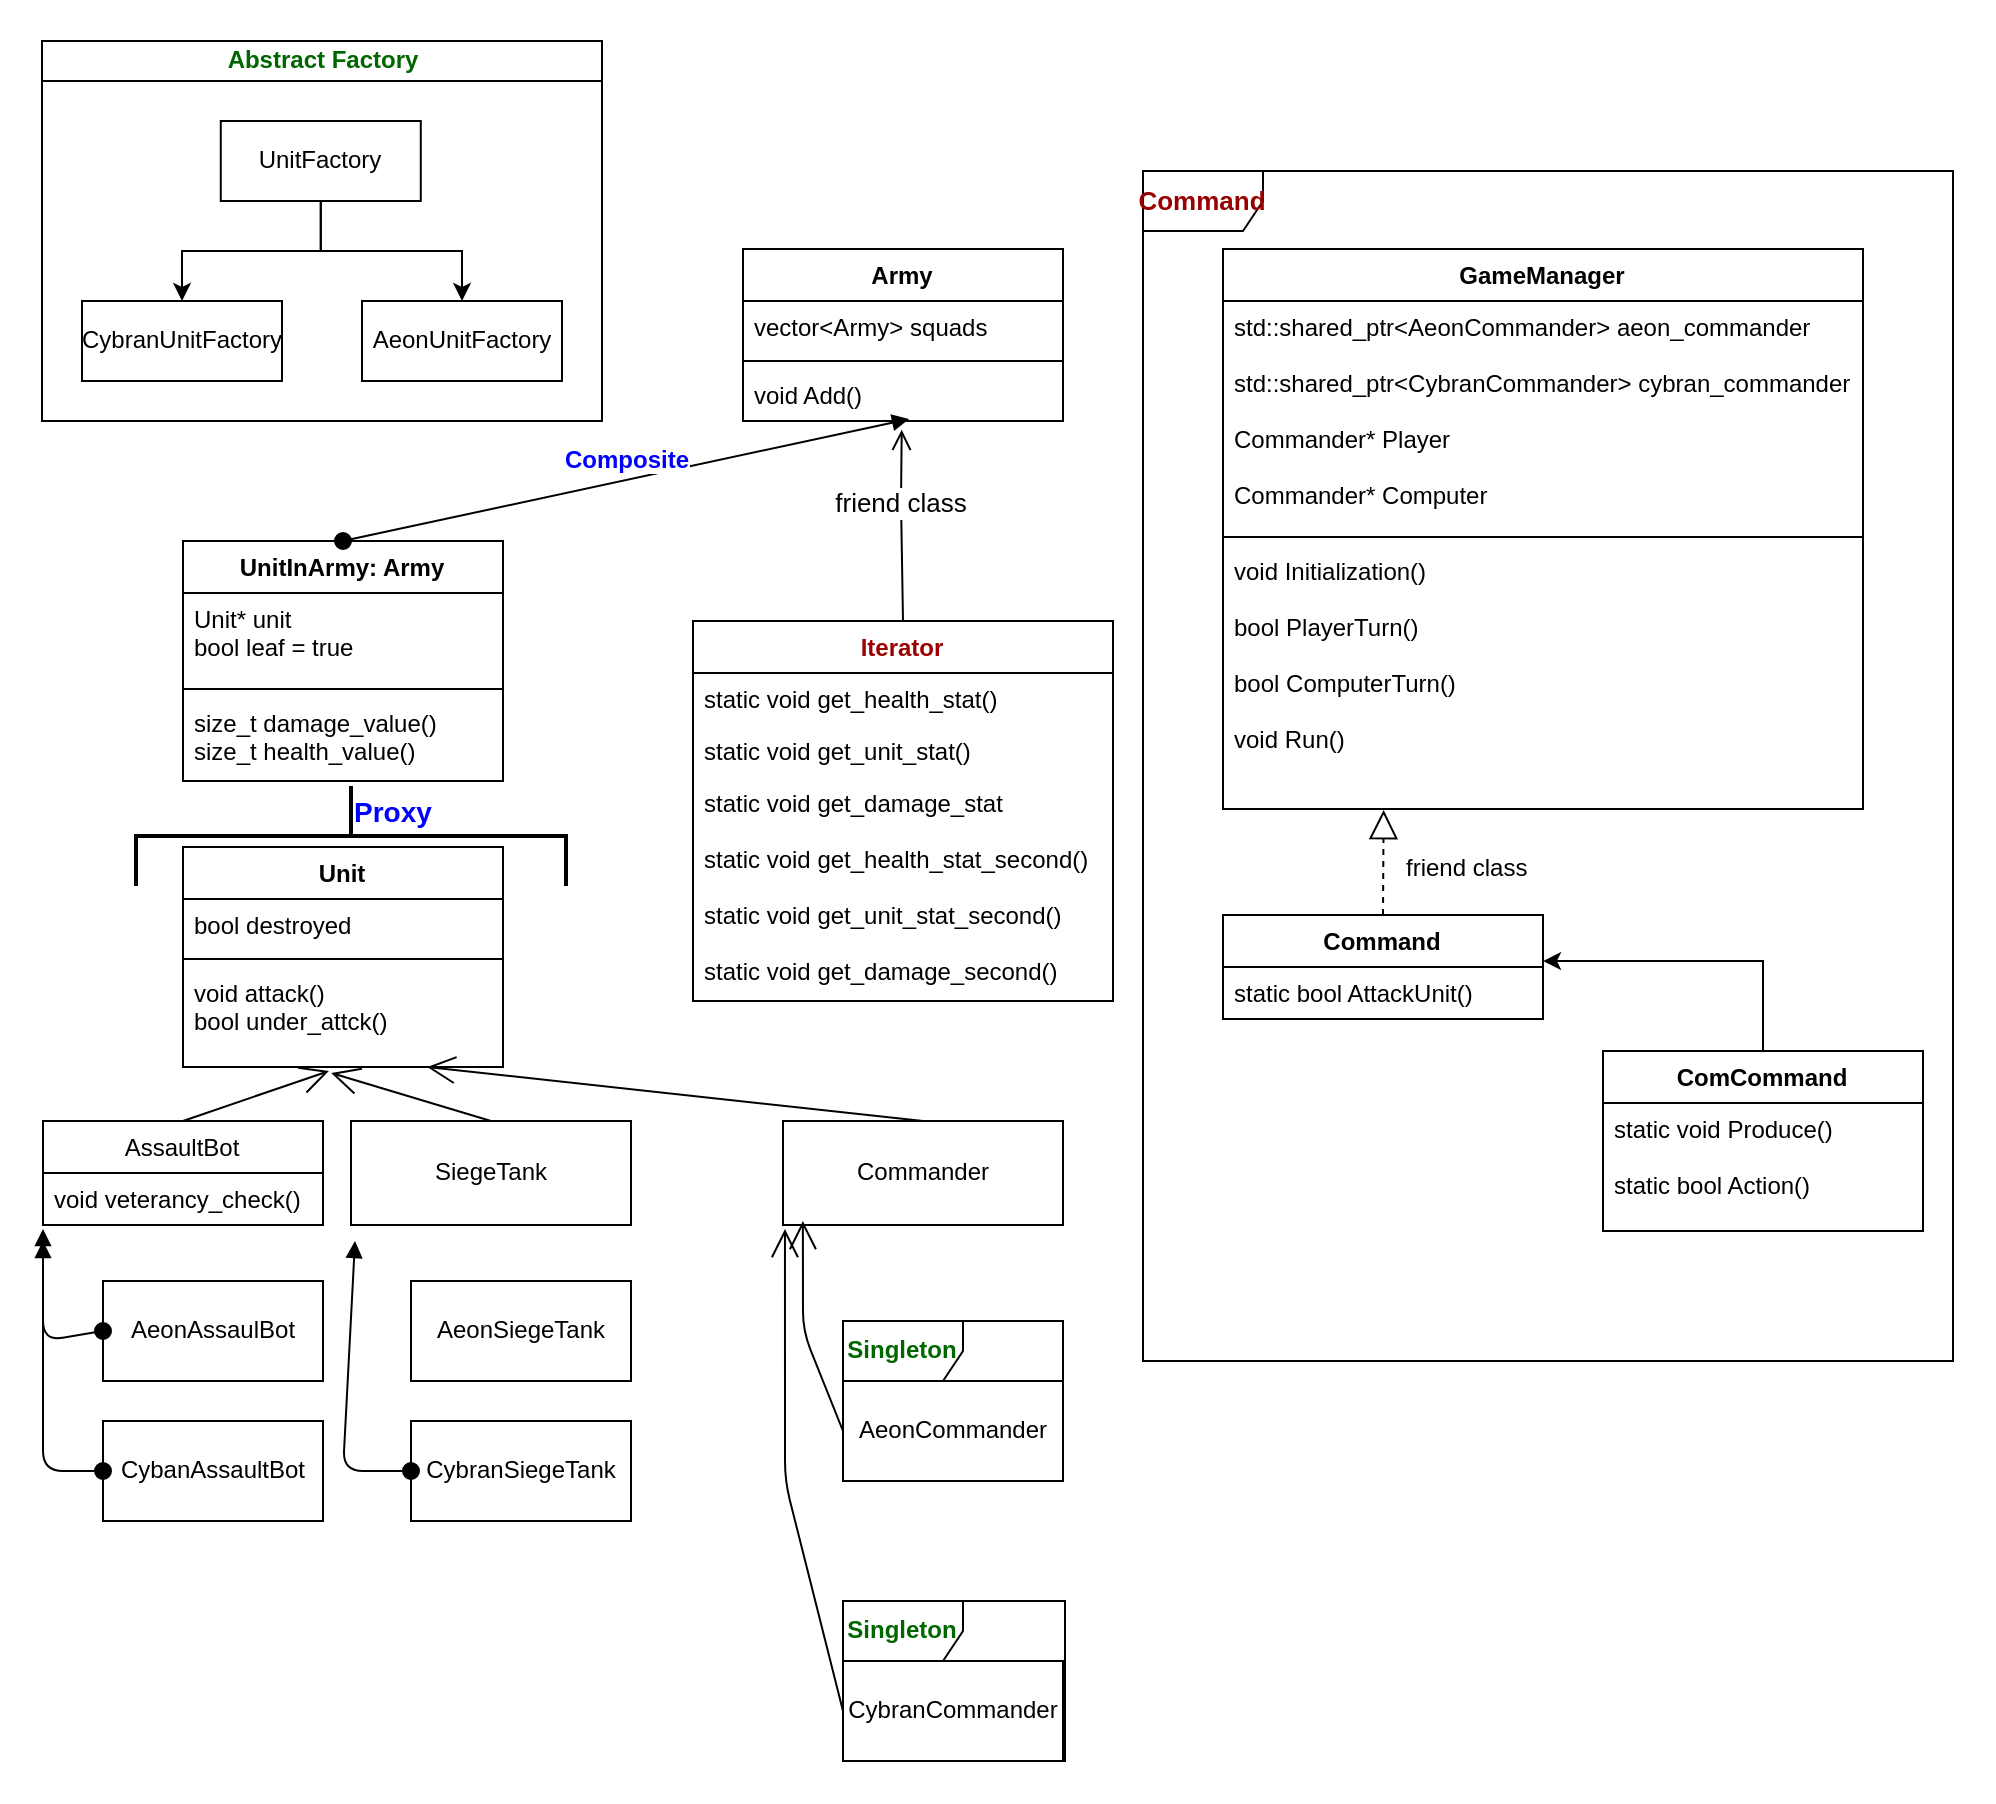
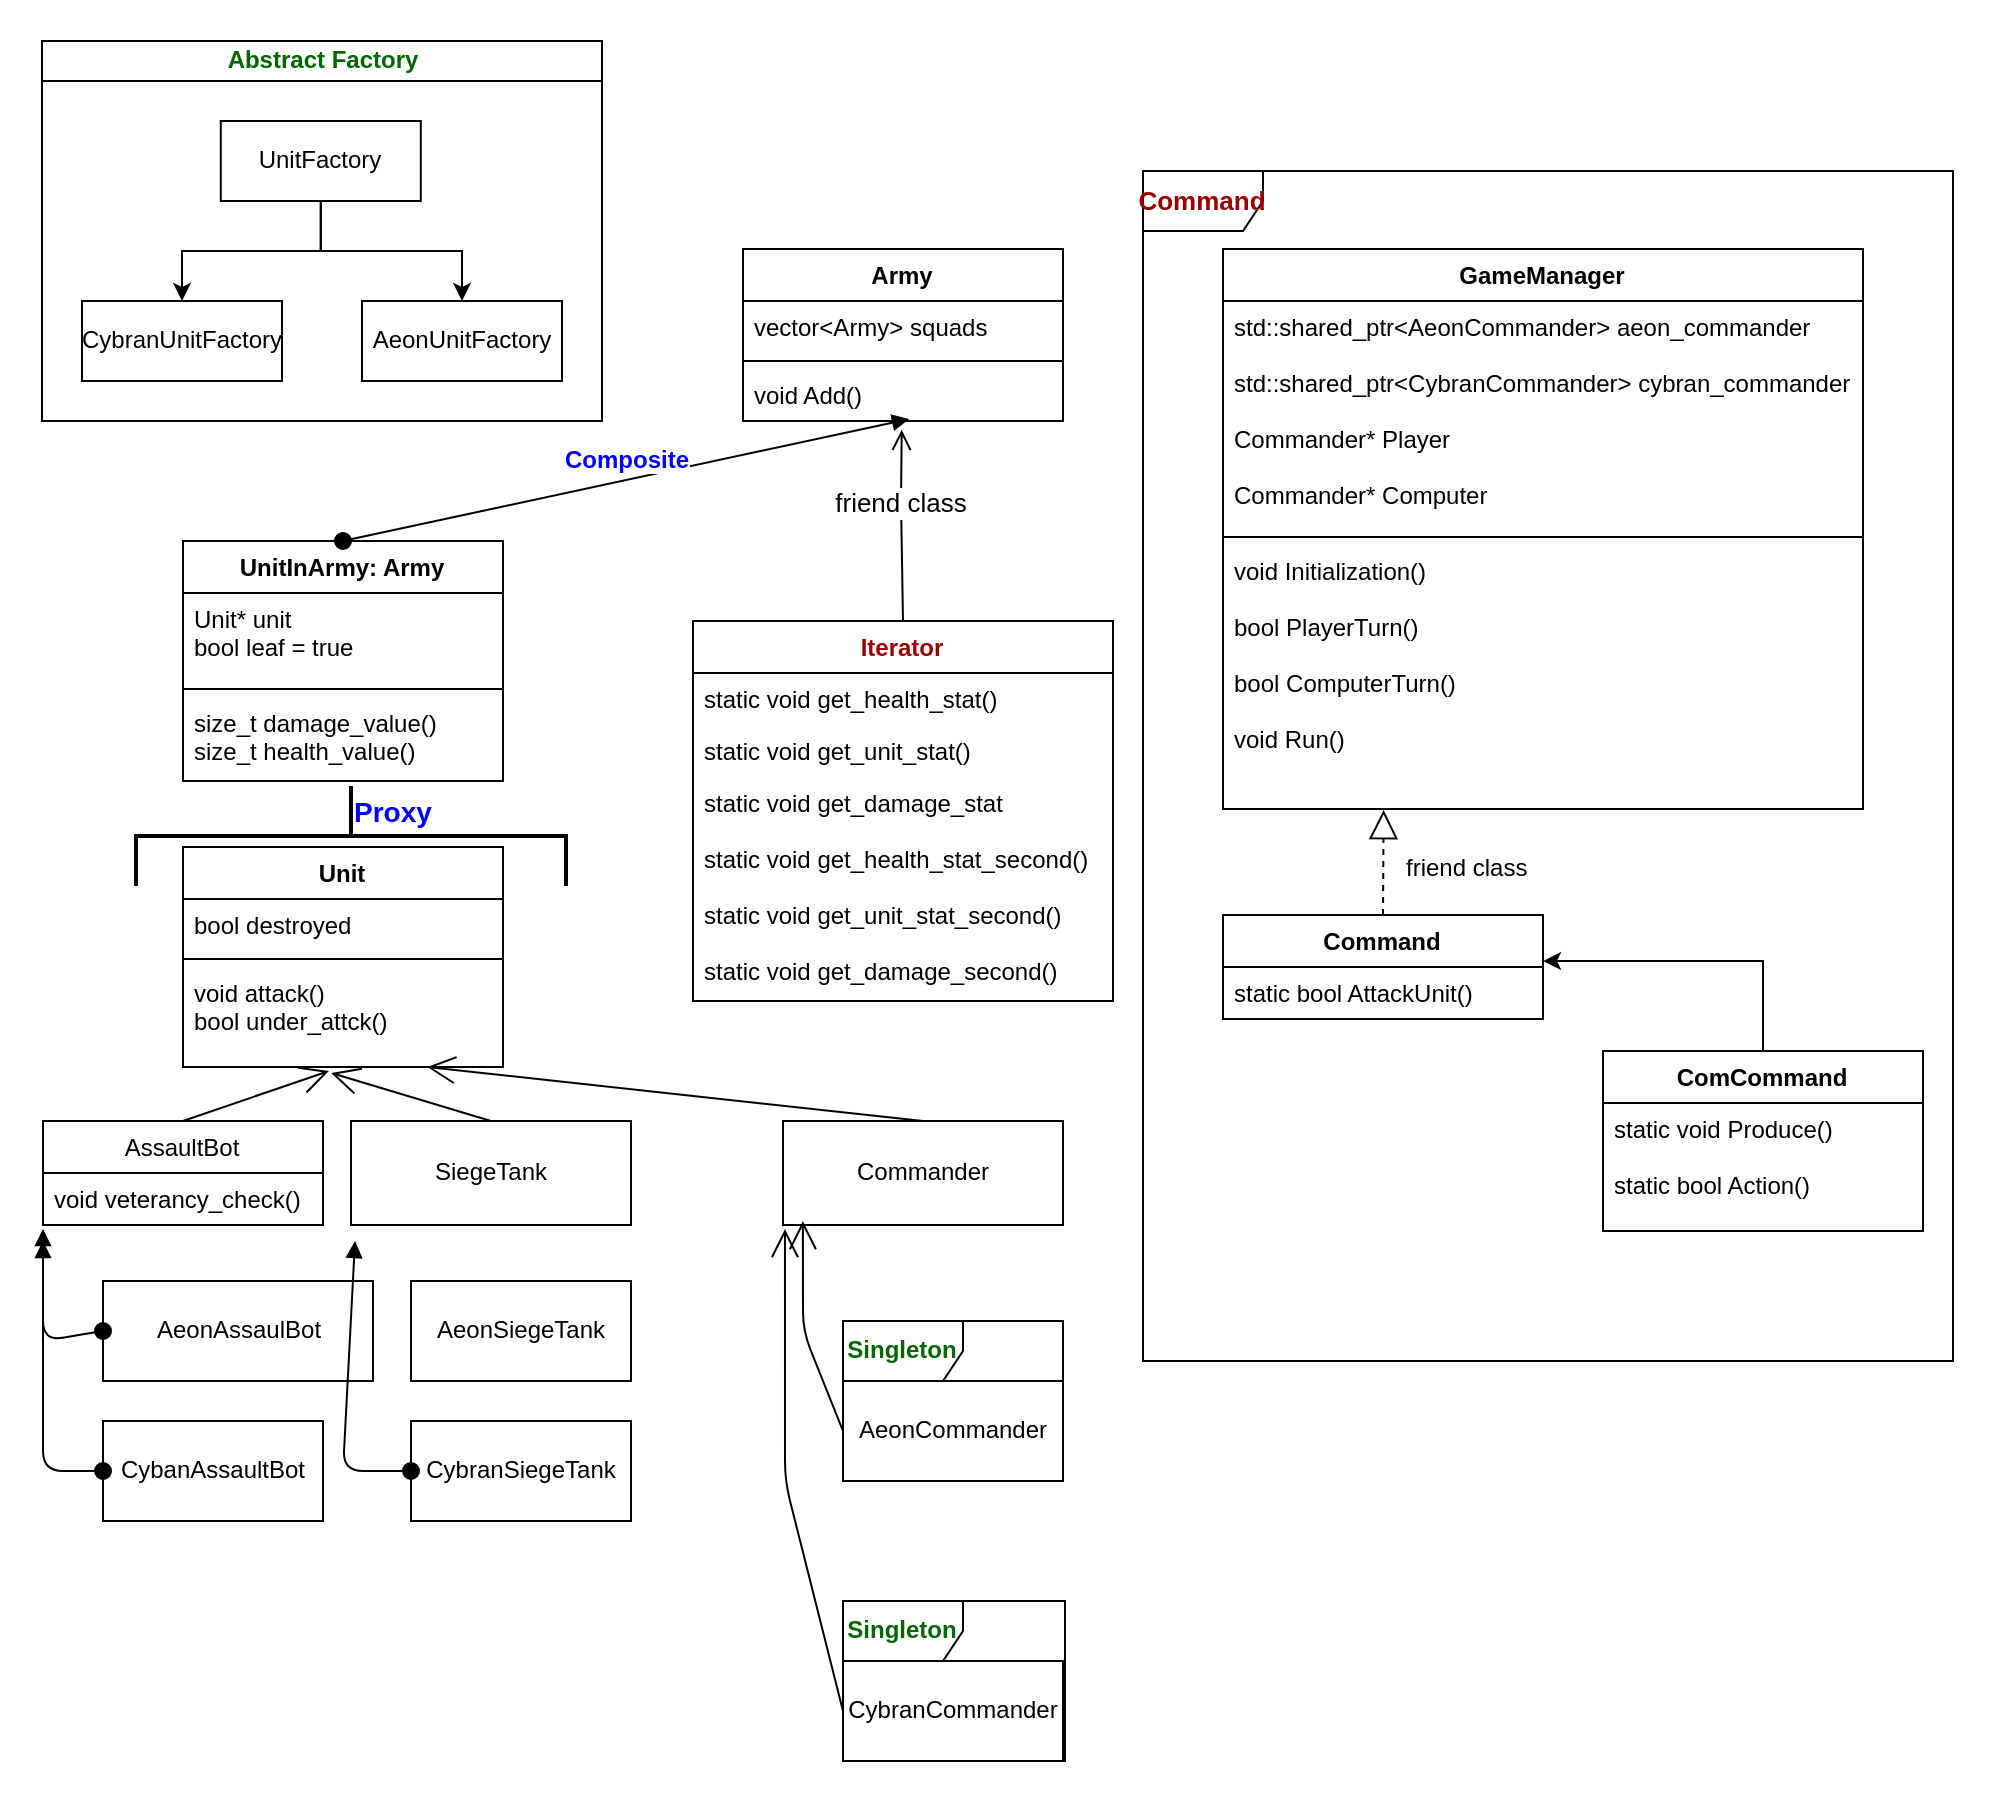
(213, 1331) -> (238, 1331)
